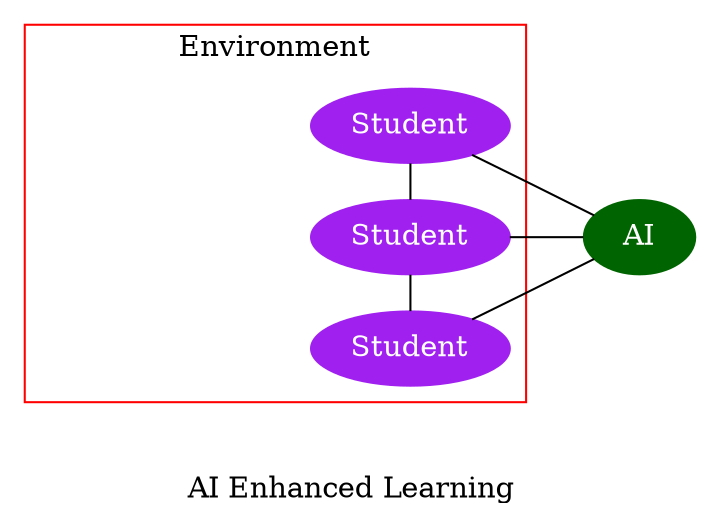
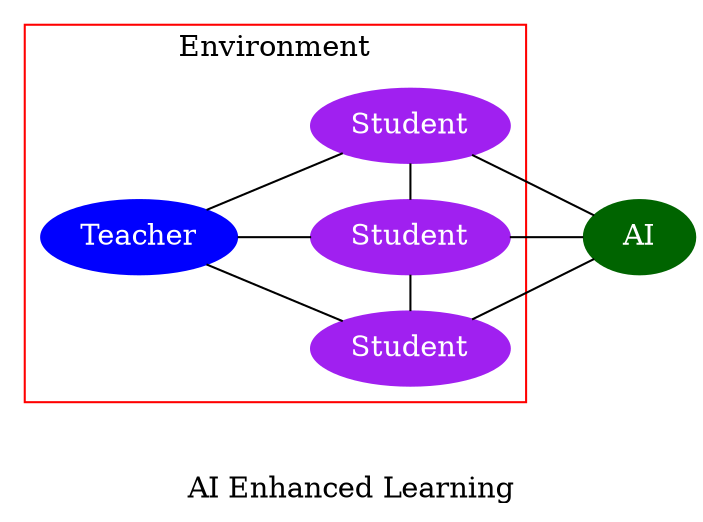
none -> (139, 237)
